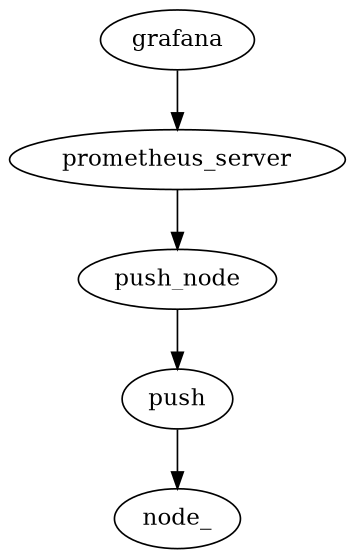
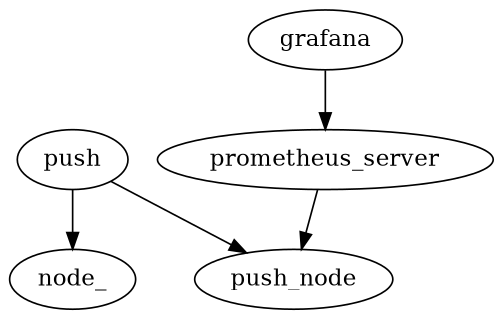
(177, 331) -> (171, 213)
